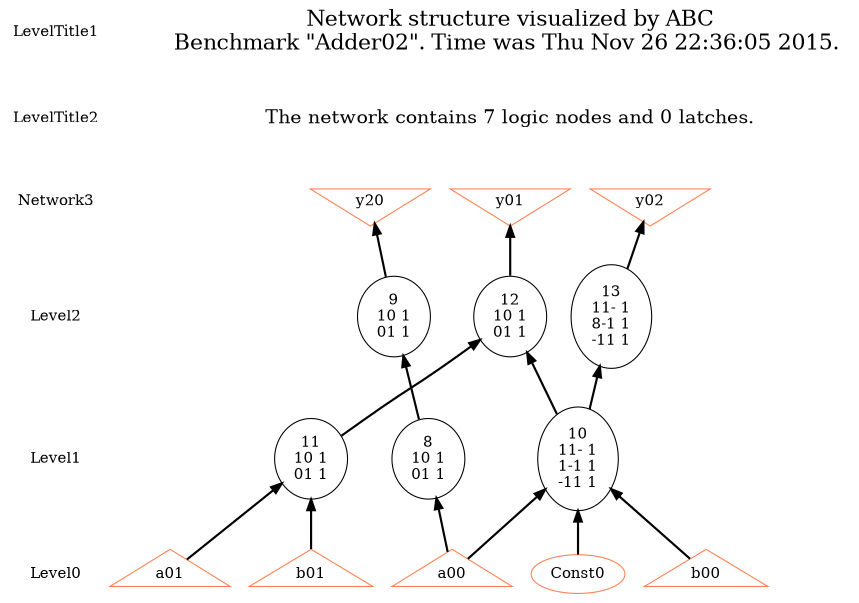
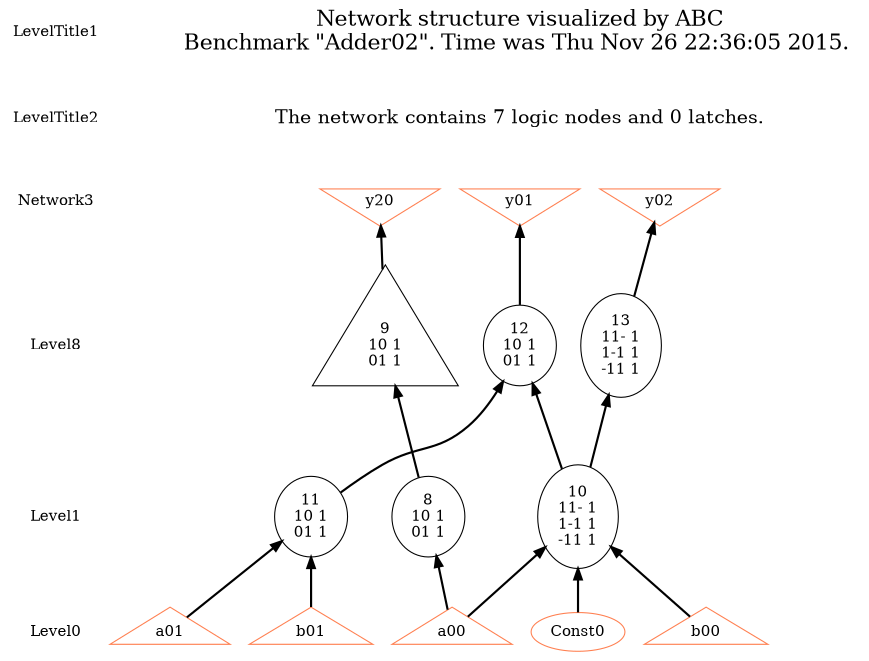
(56, 317) -> (56, 345)
(394, 317) -> (385, 345)
(611, 317) -> (621, 345)
